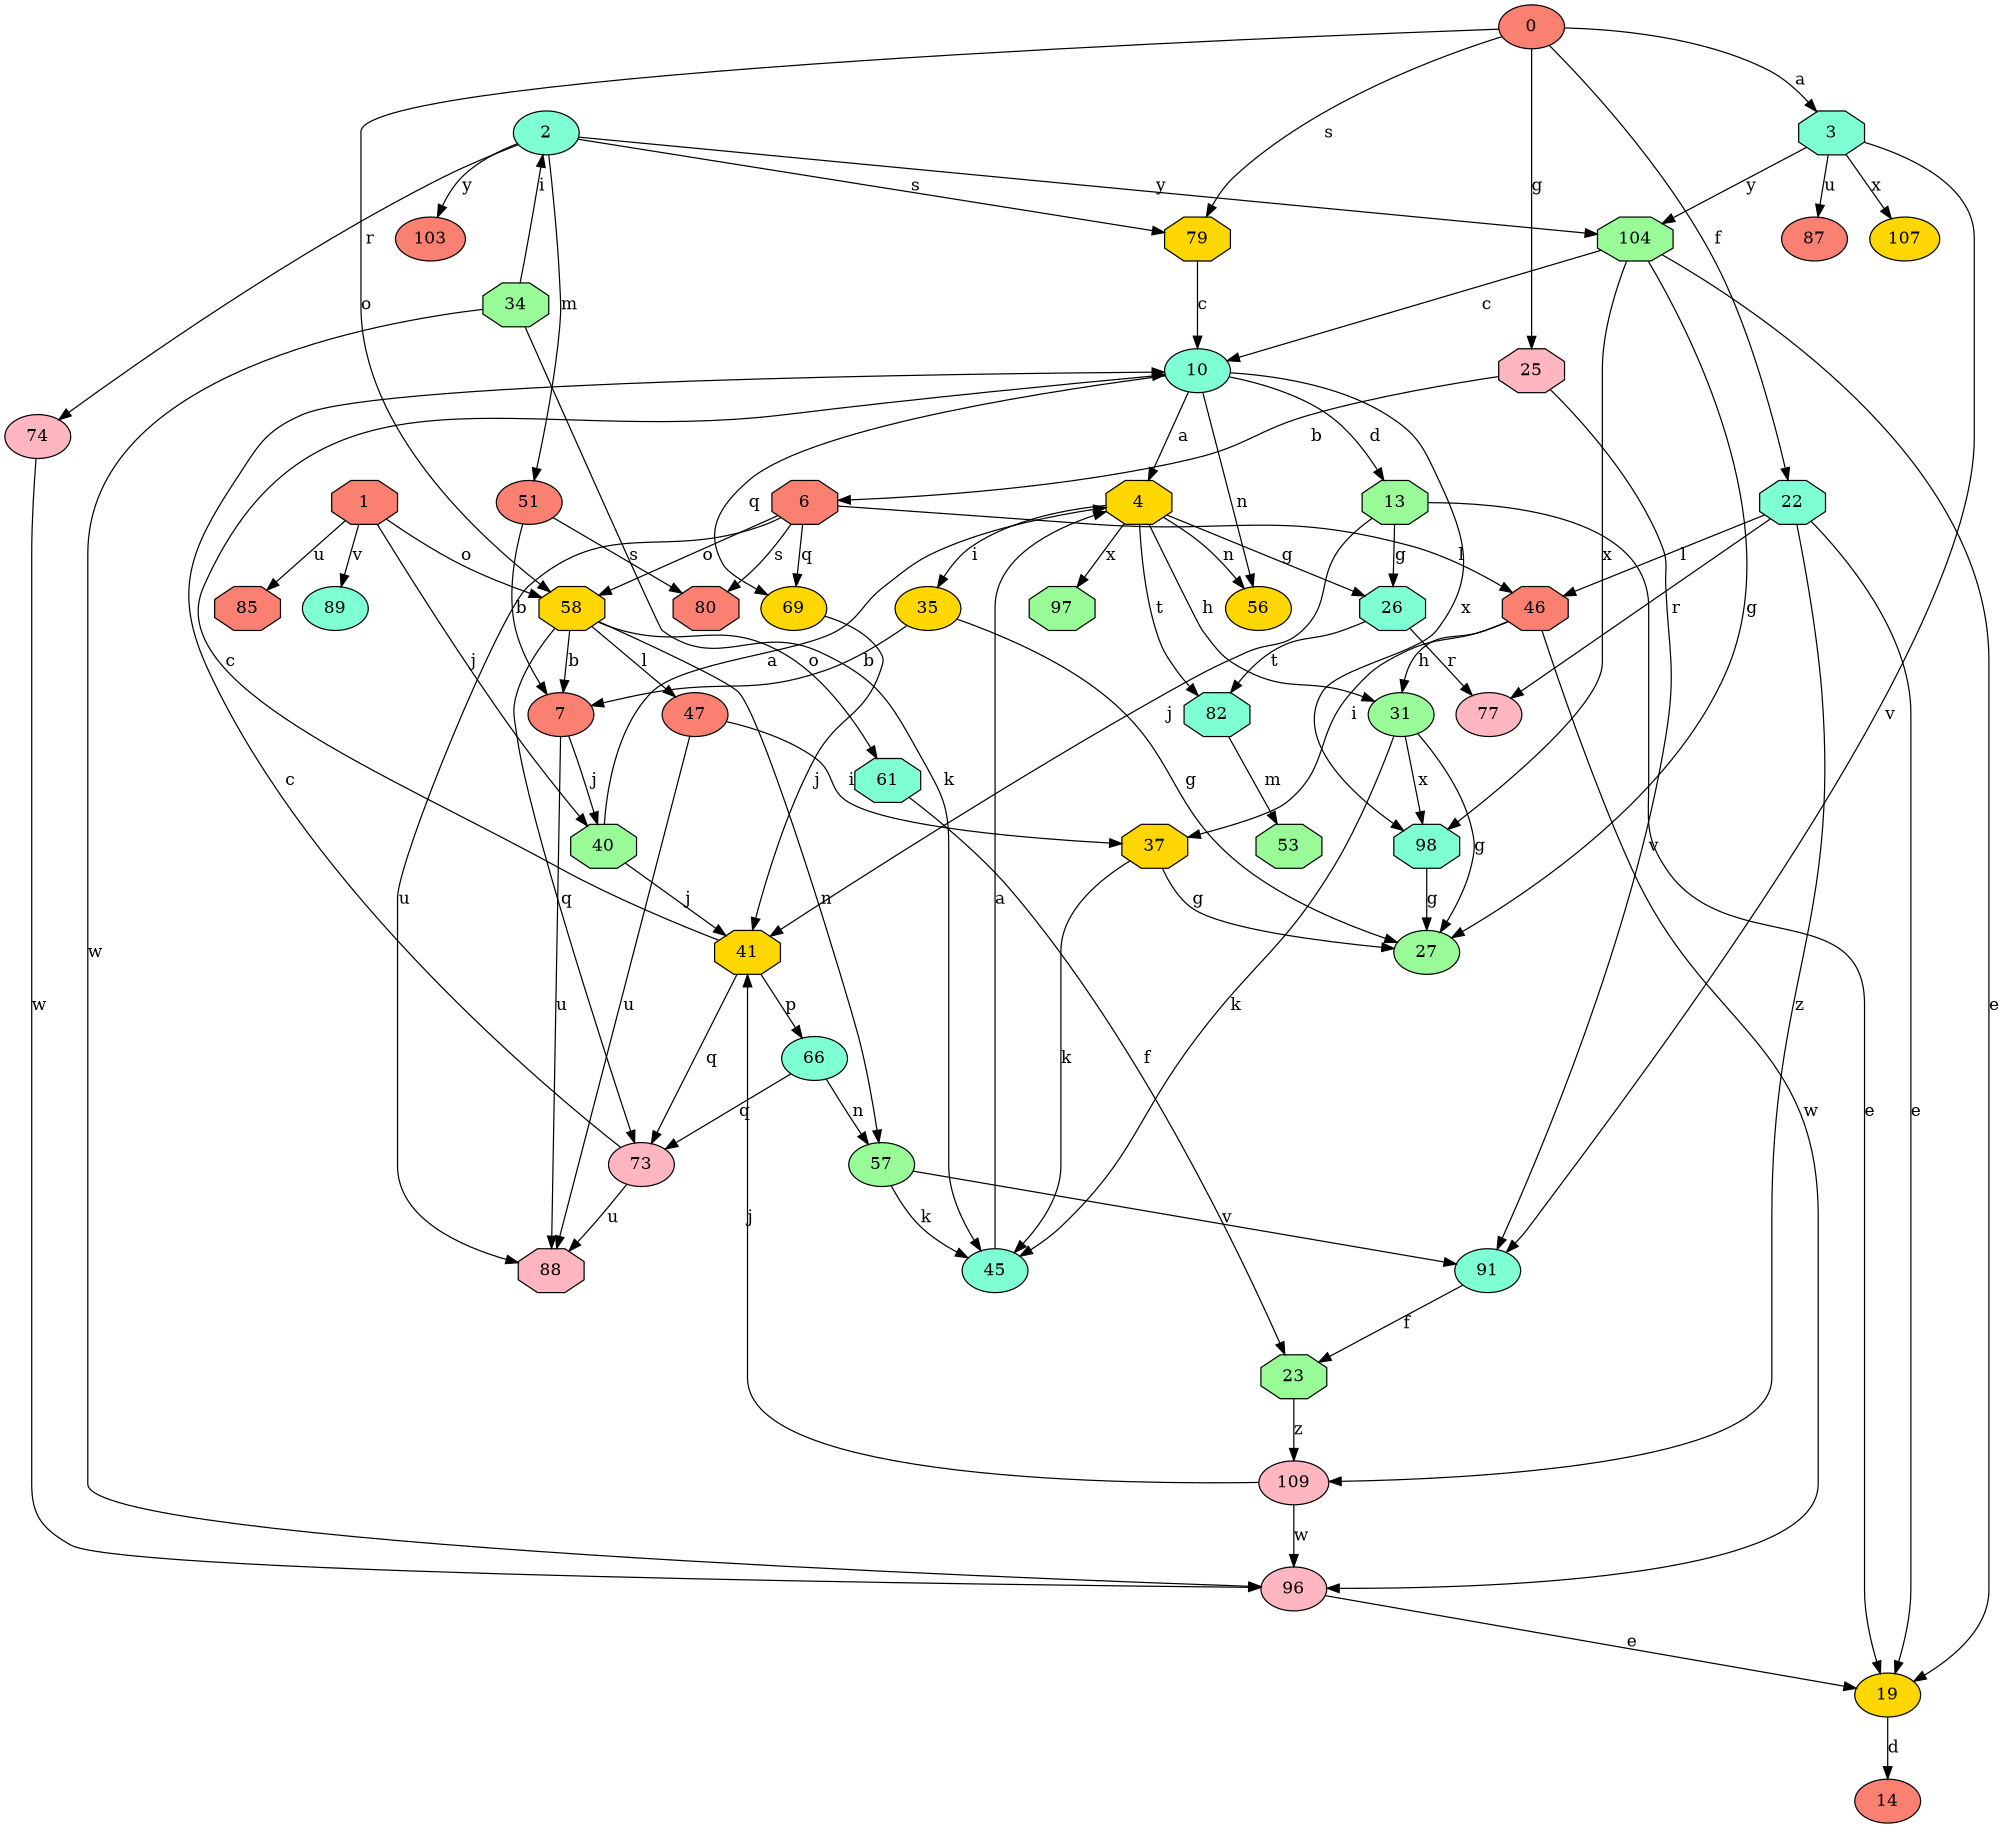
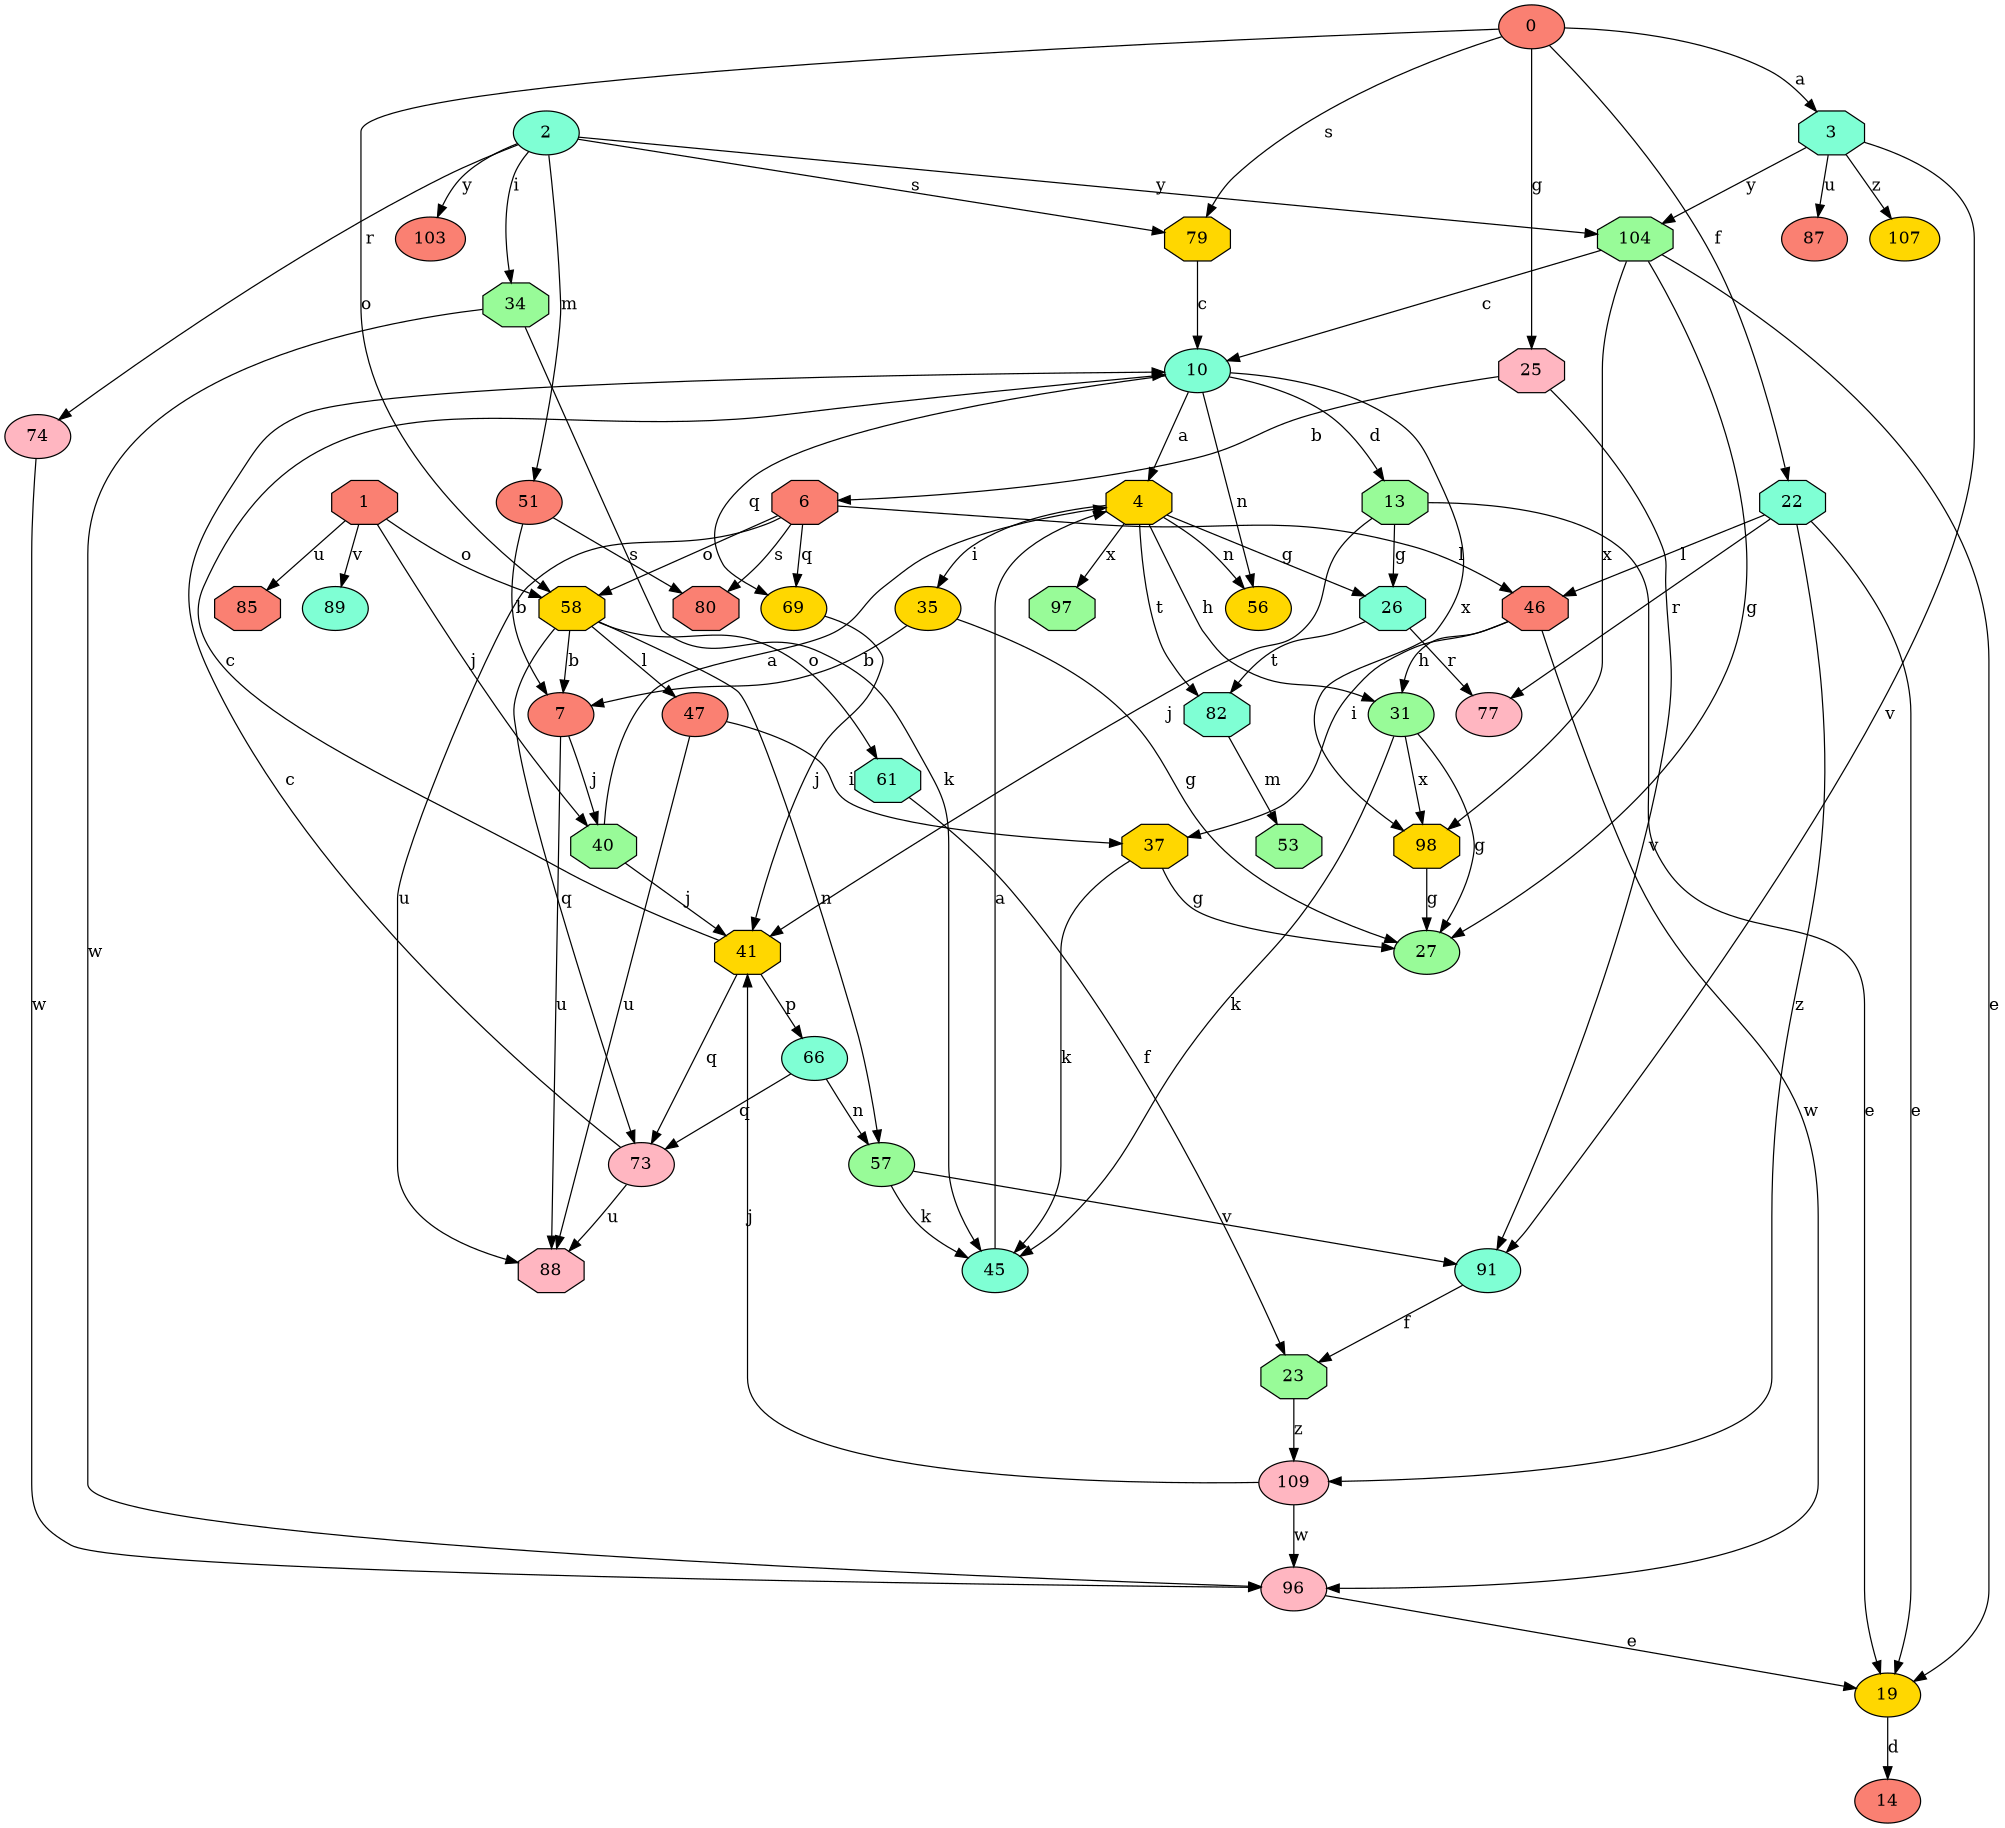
(1877, 186) -> (1877, 186)
(531, 225) -> (507, 209)
(1427, 846) -> (1427, 846)
